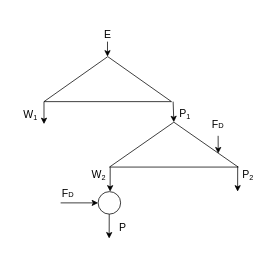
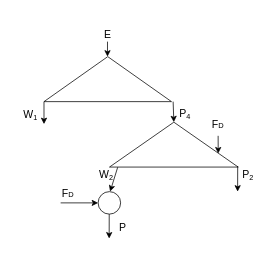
(185, 114) -> (185, 114)
(99, 175) -> (106, 175)
